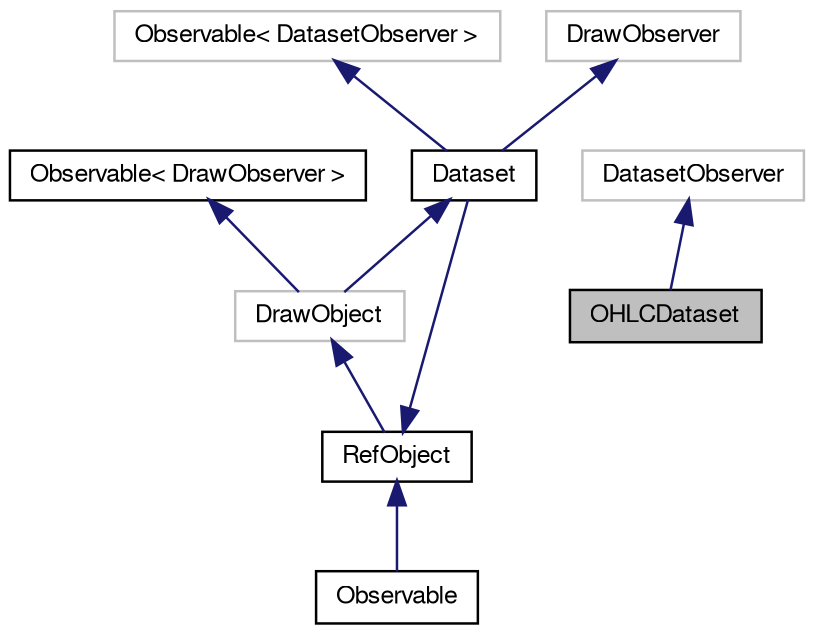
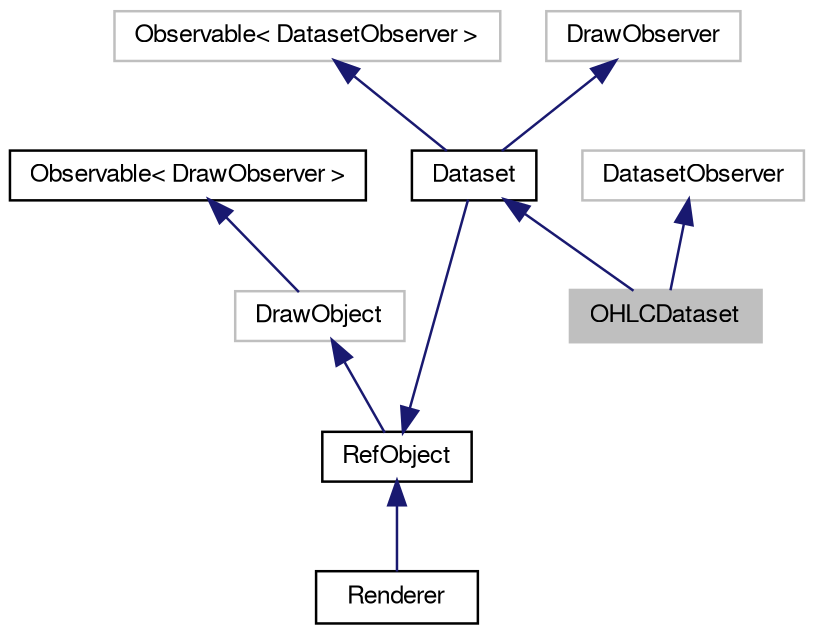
(388, 254) -> (579, 252)
(666, 316) -> (666, 316)
(397, 597) -> (397, 597)
